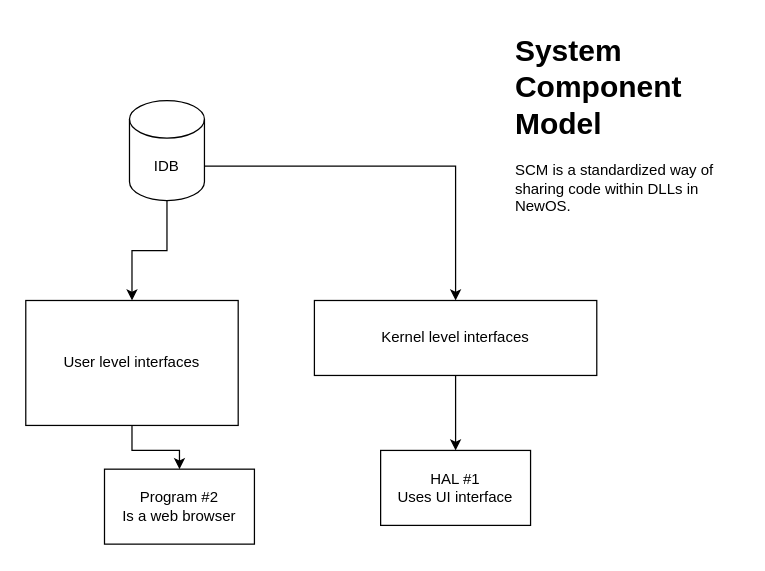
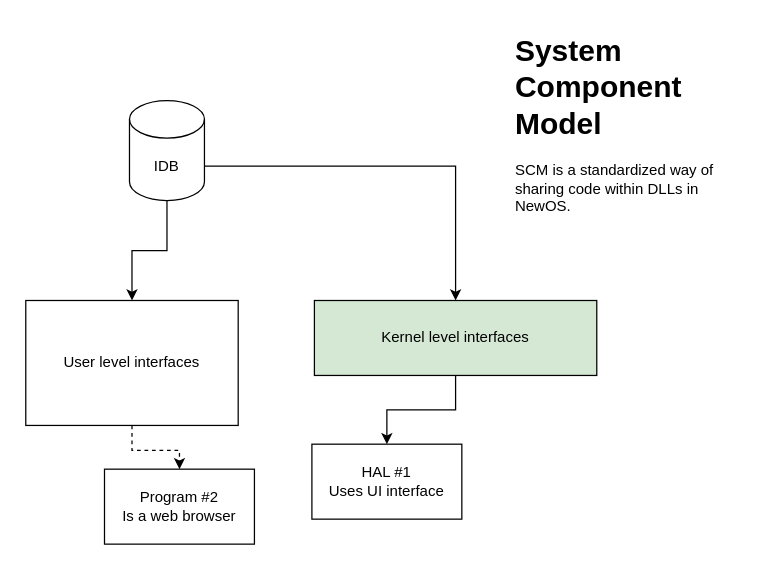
(456, 338) -> (456, 338)
(149, 451) -> (149, 451)
(456, 488) -> (387, 482)
